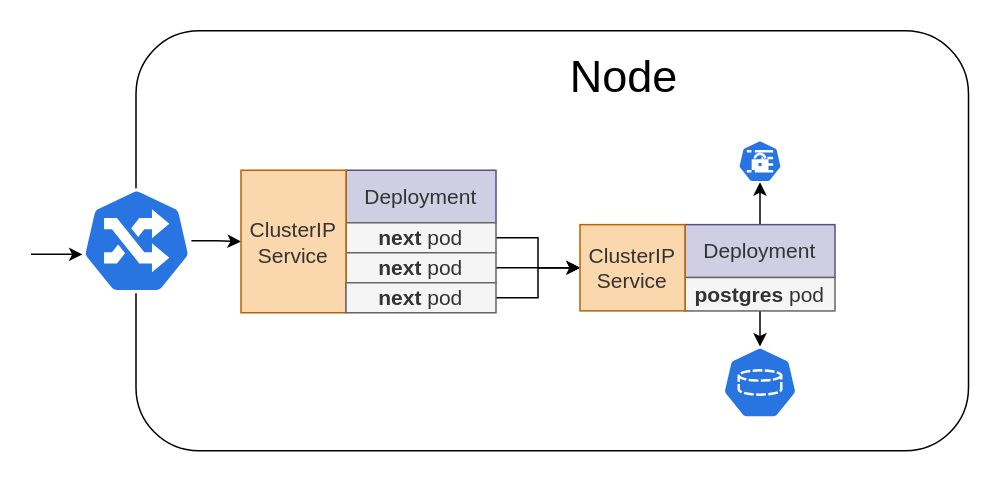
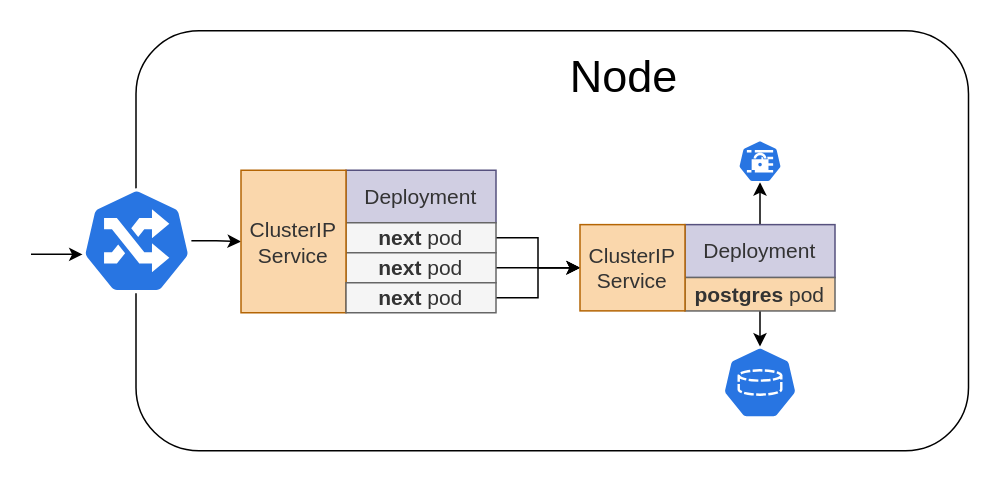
(760, 294) -> (760, 294)
